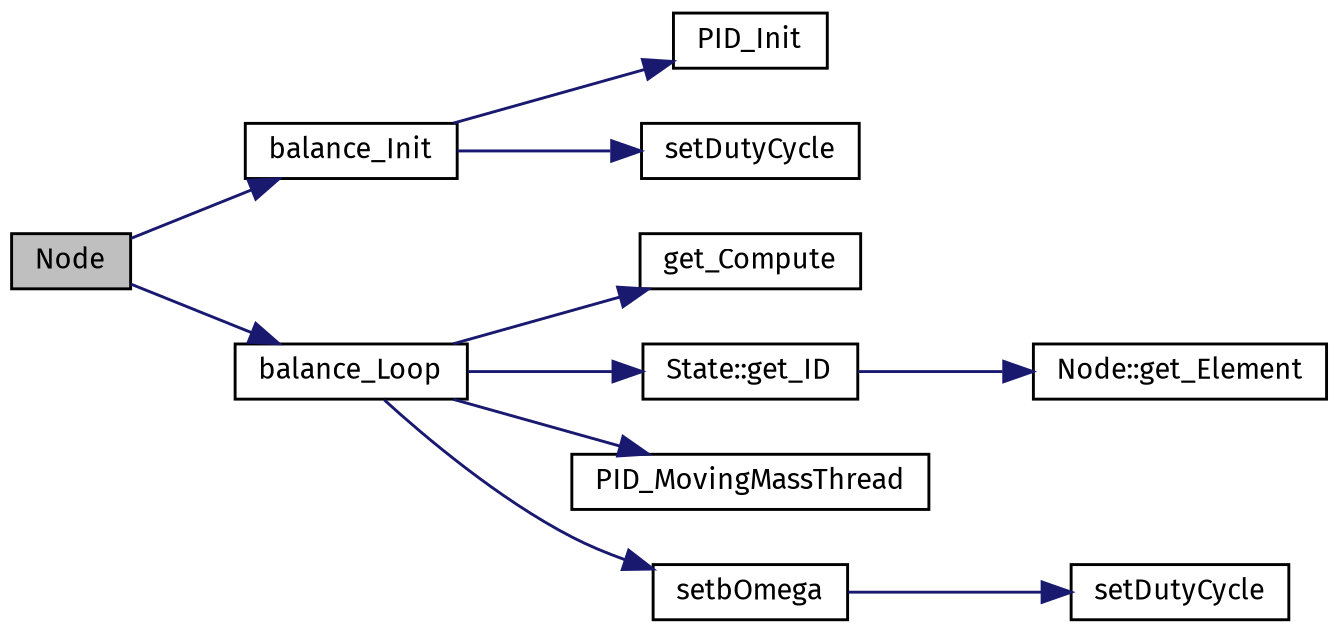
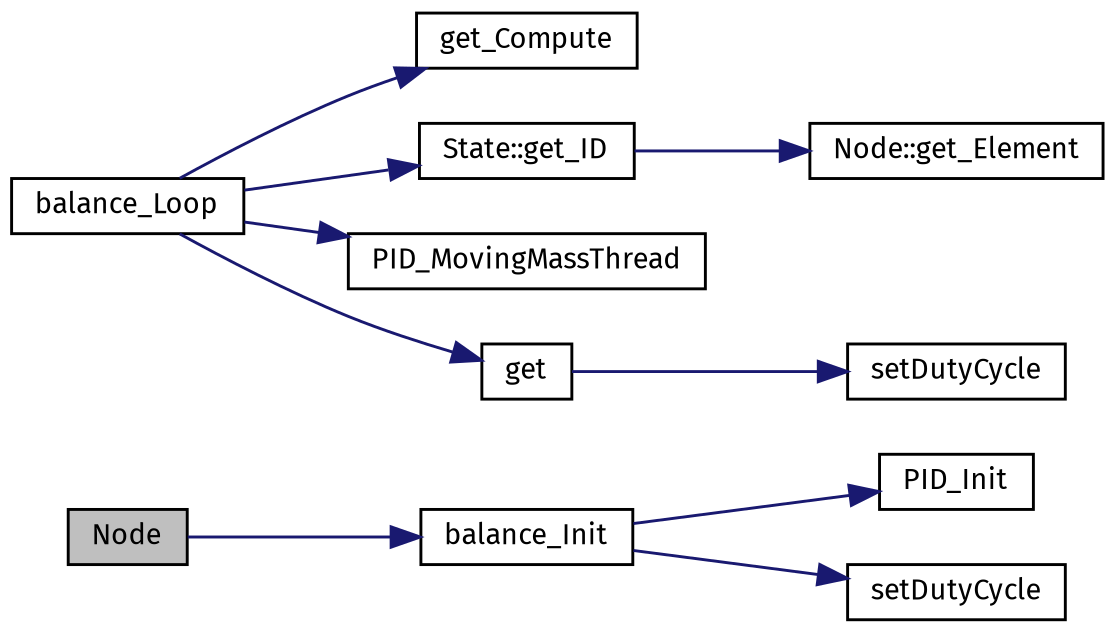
(191, 308) -> none
(750, 592) -> (527, 372)
